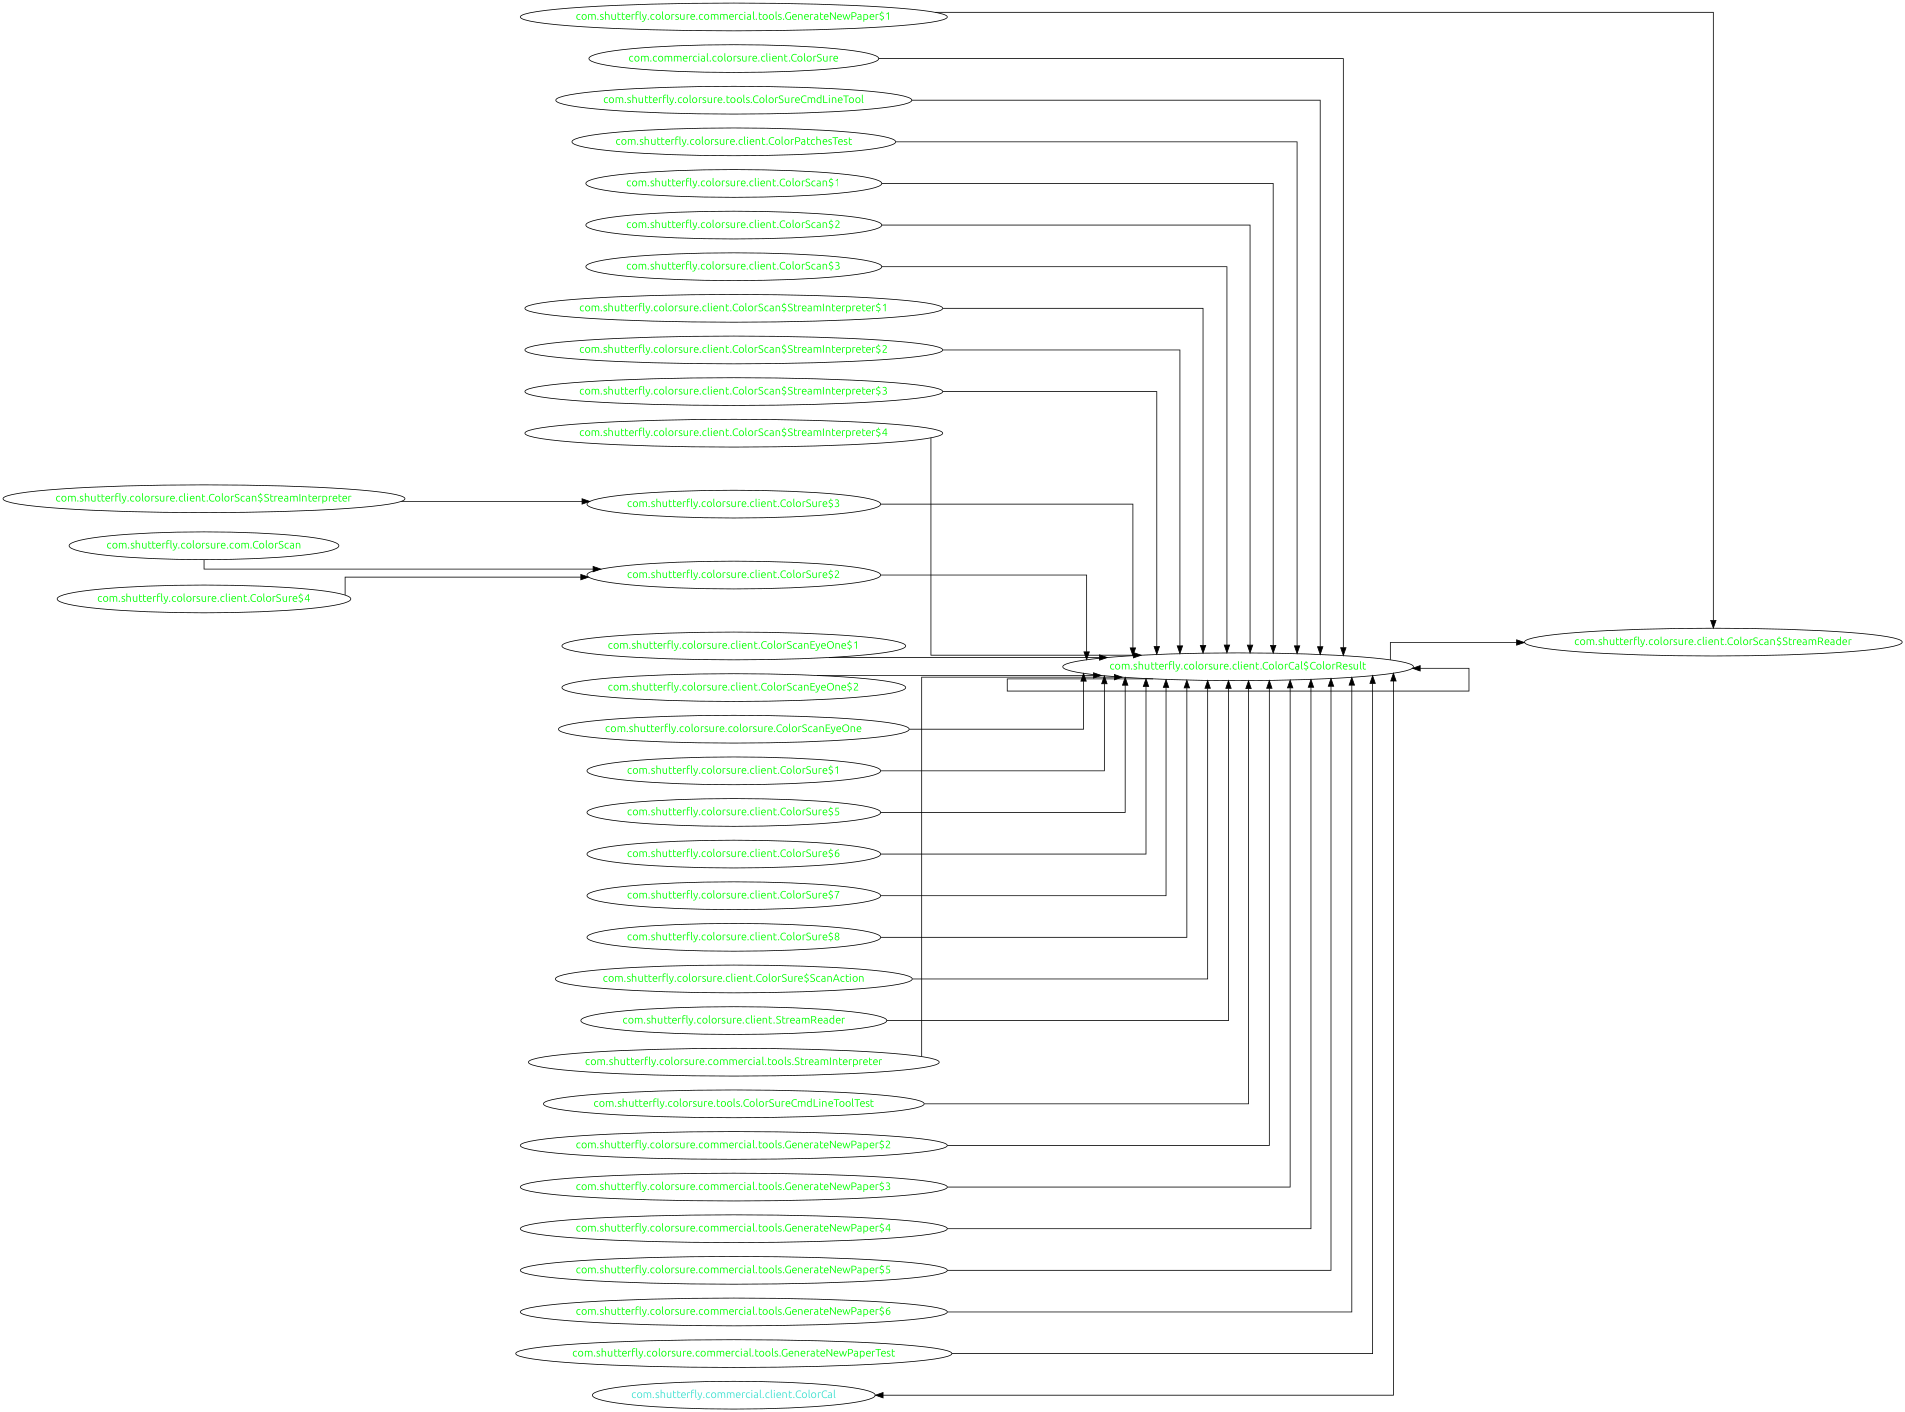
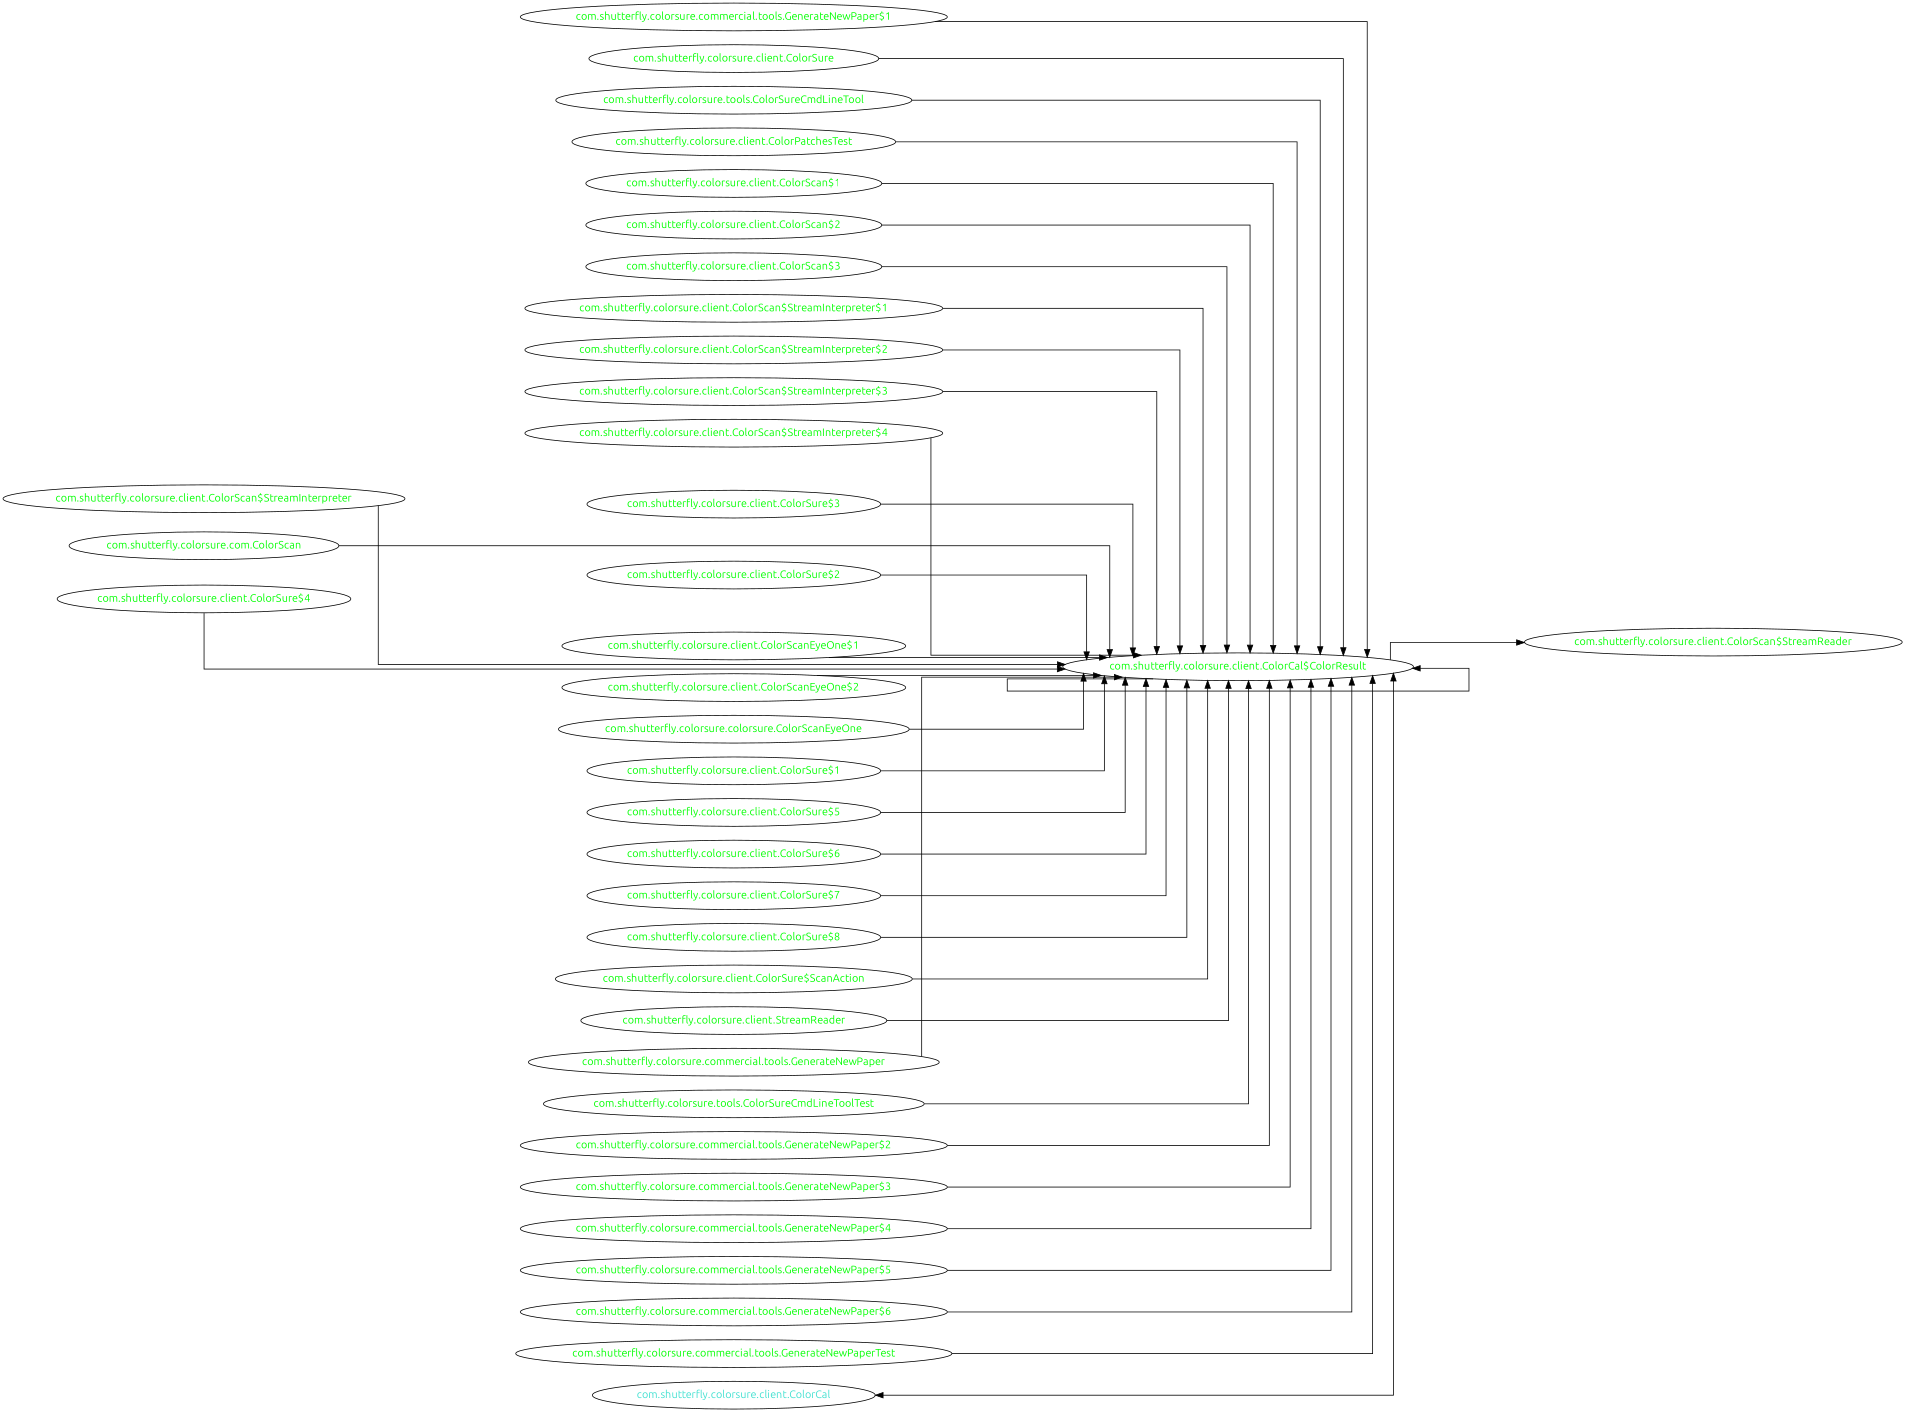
(1628, 12) -> (1367, 119)
(734, 59) -> (734, 59)
(492, 501) -> (638, 664)
(394, 569) -> (776, 546)
(454, 577) -> (603, 669)
(734, 1062) -> (734, 1062)
(734, 1395) -> (734, 1395)
